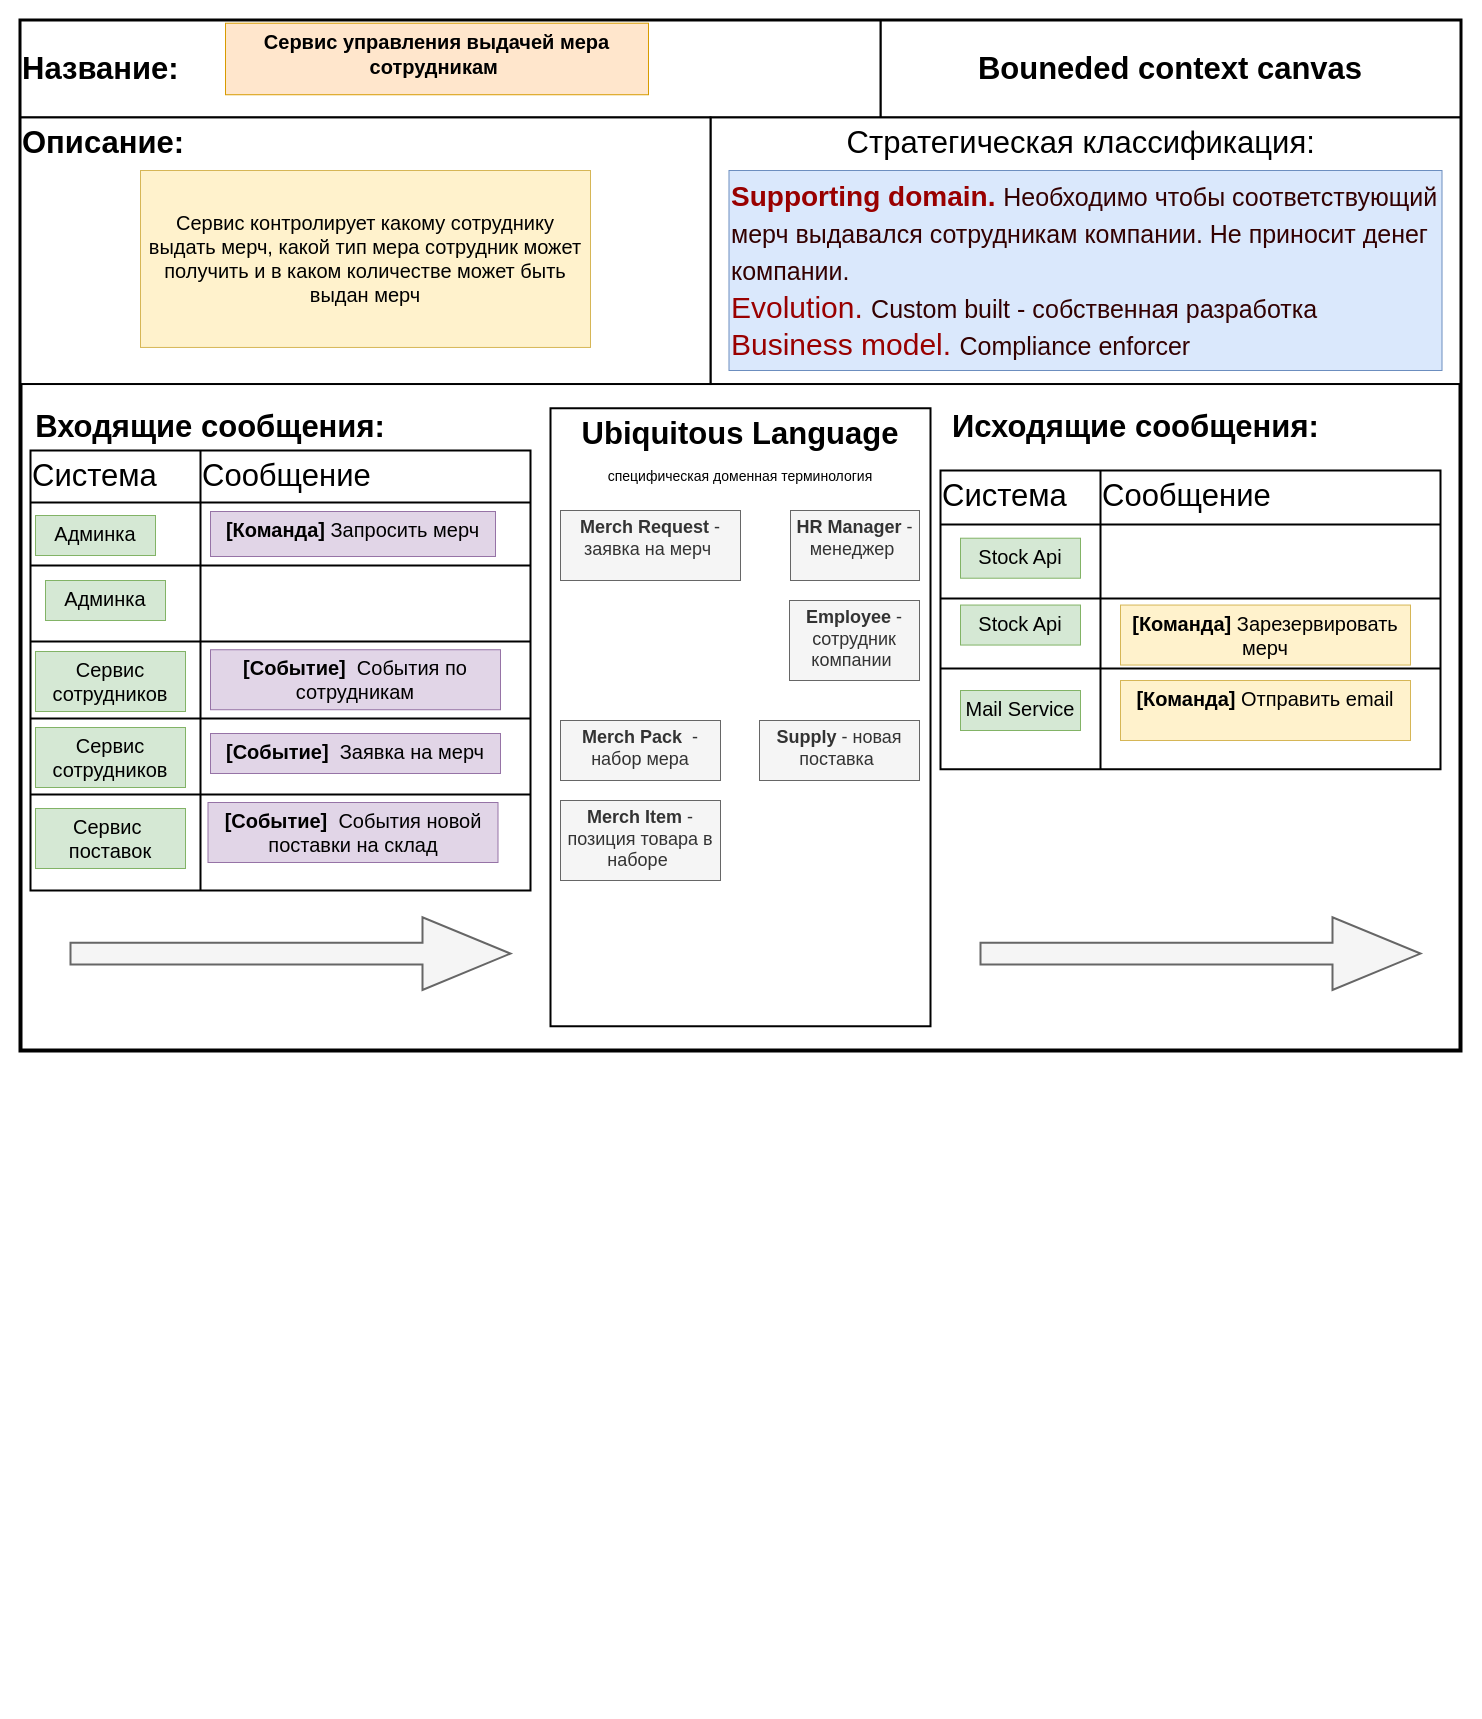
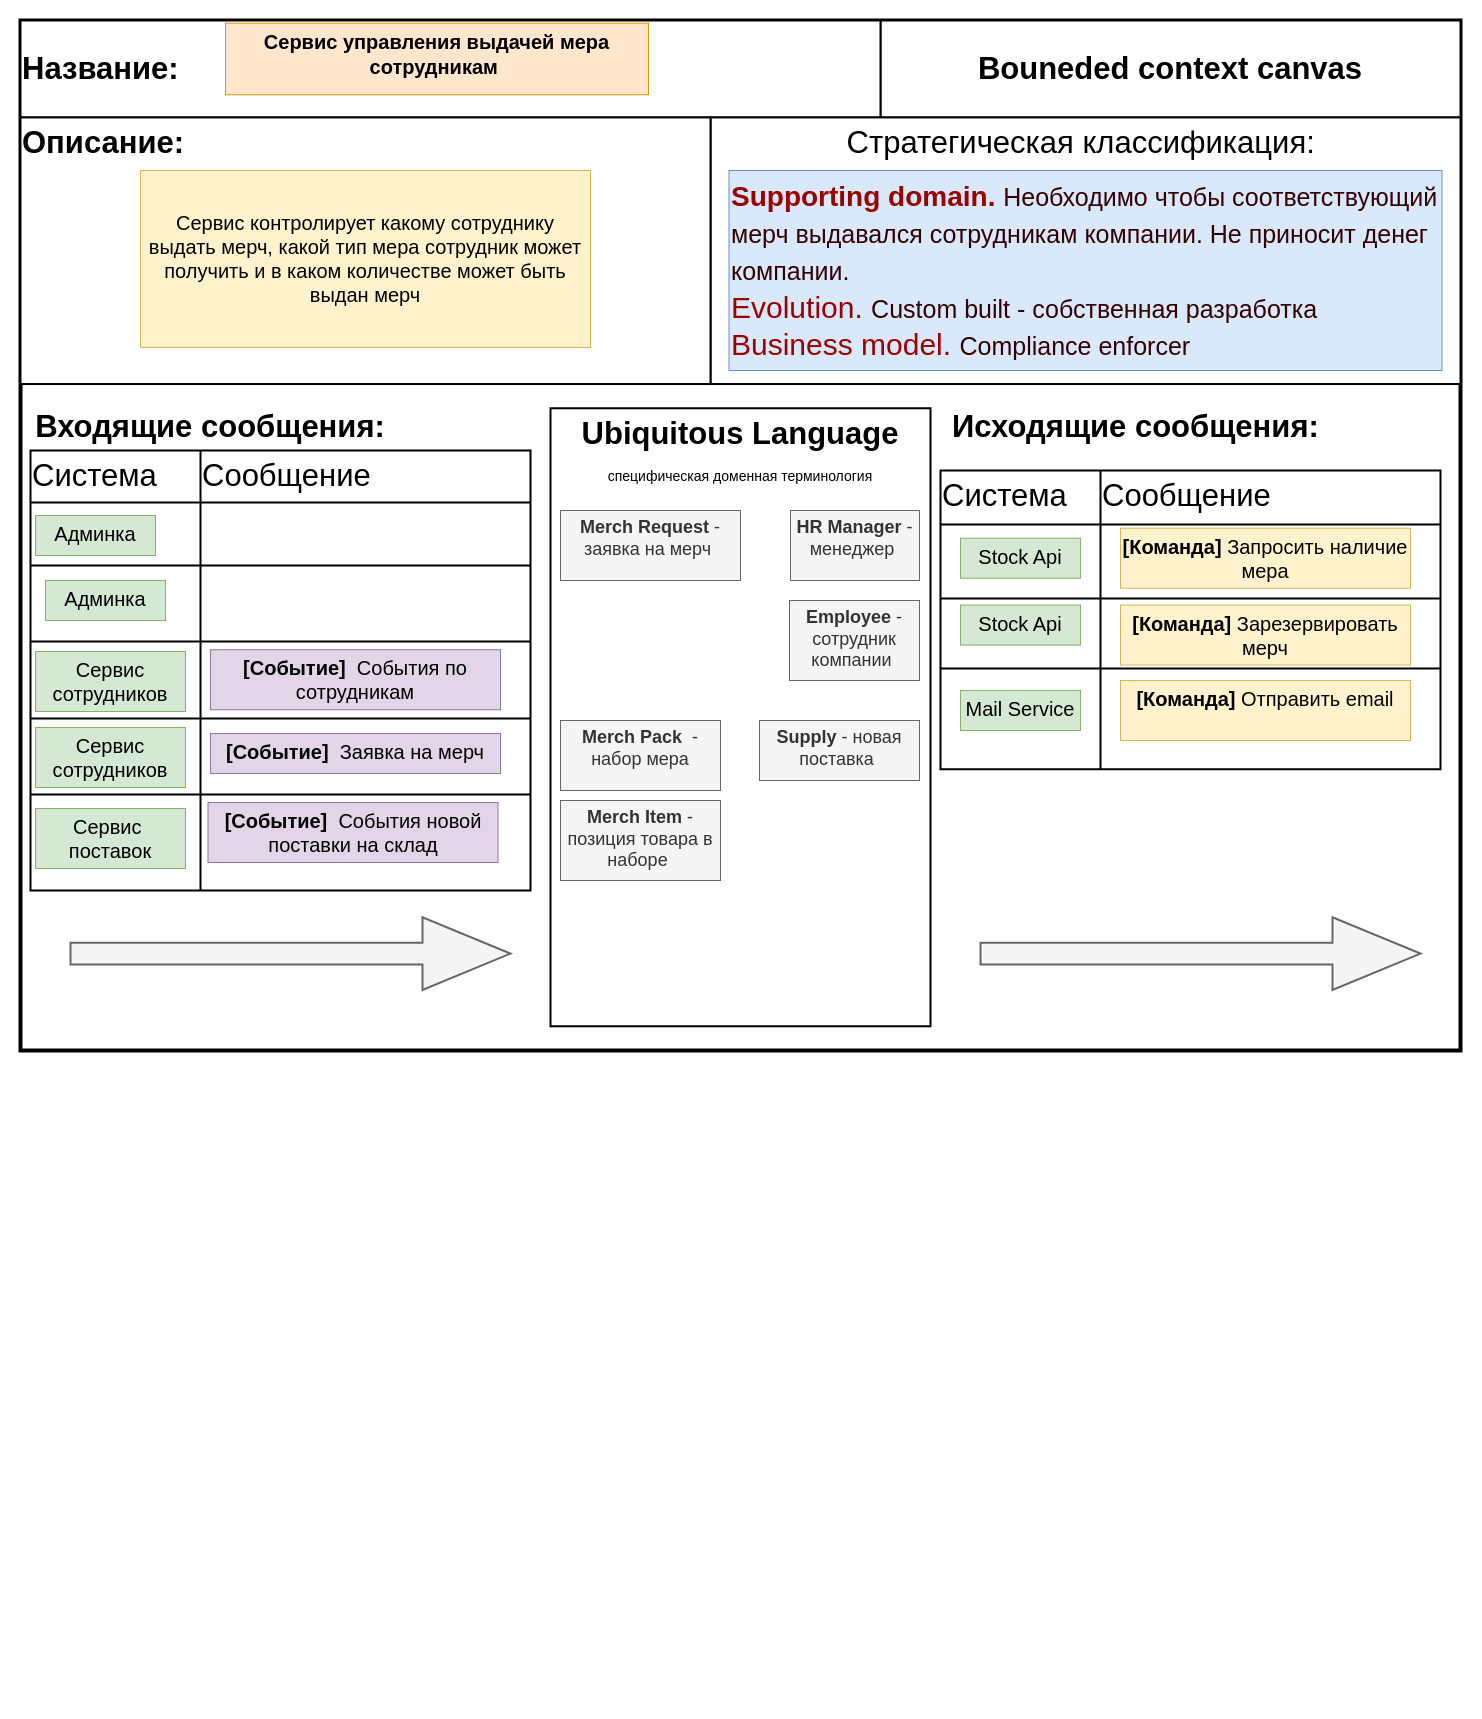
(353, 534) -> none
none -> (1266, 558)
(641, 751) -> (641, 756)
